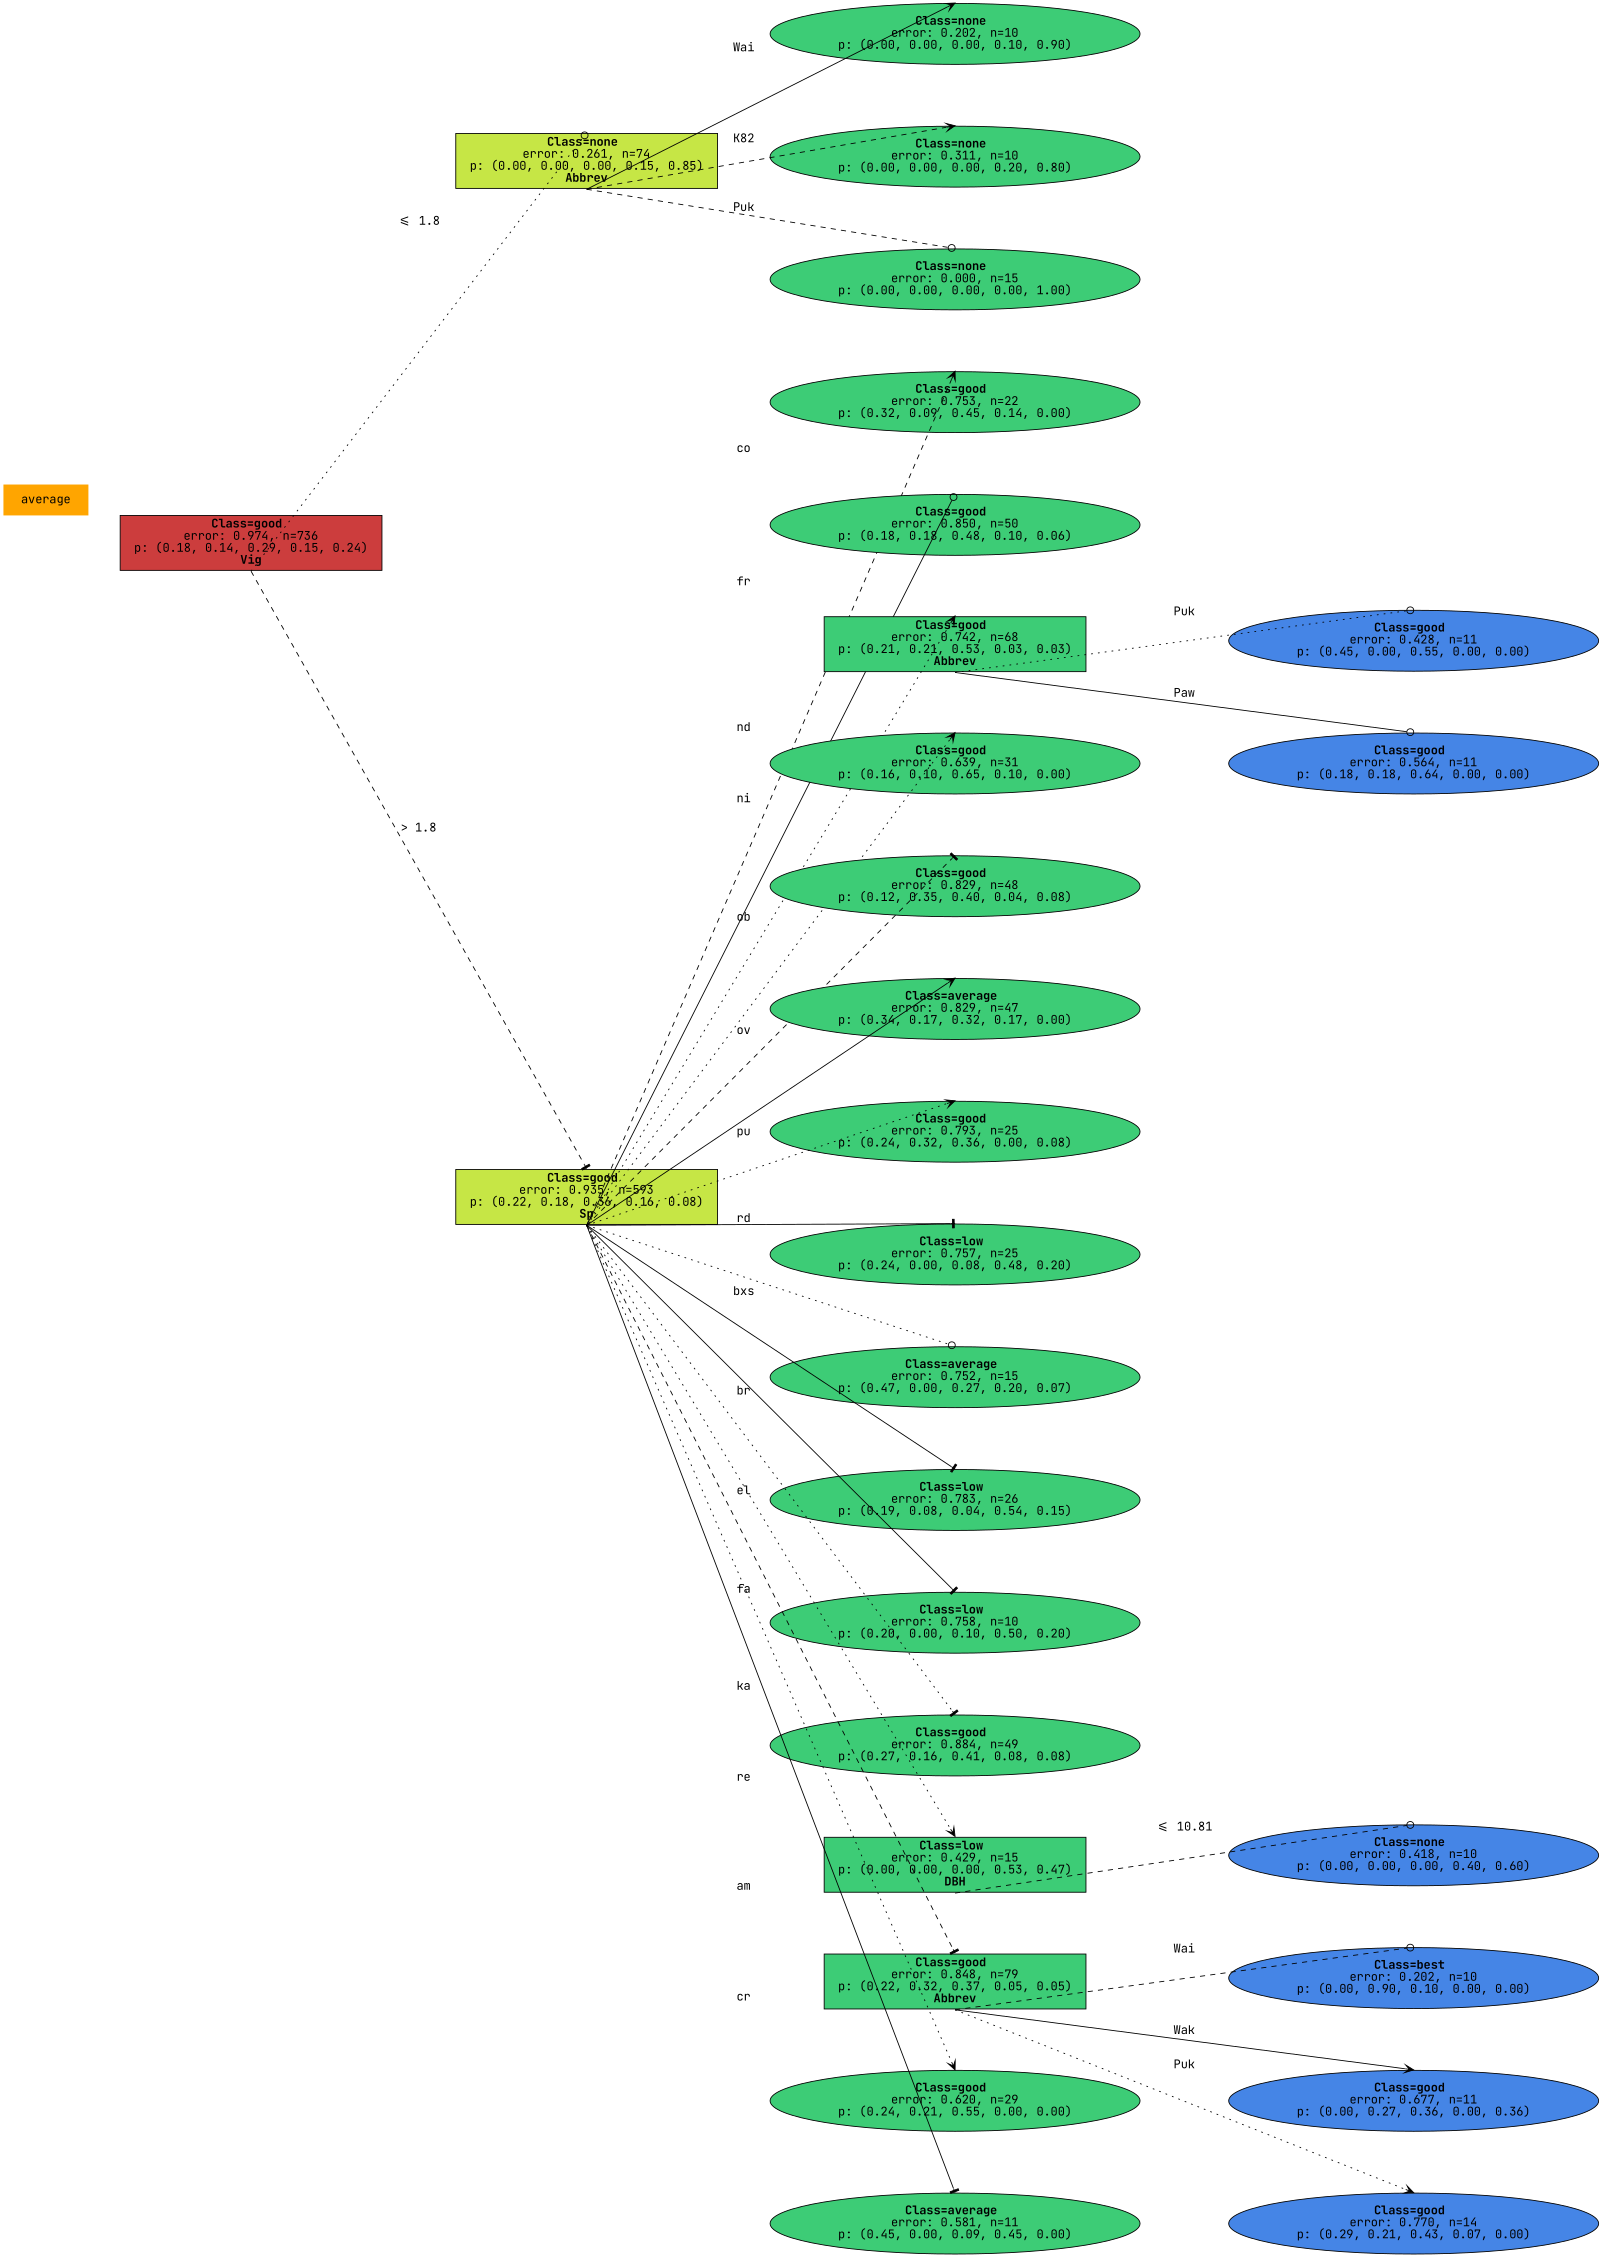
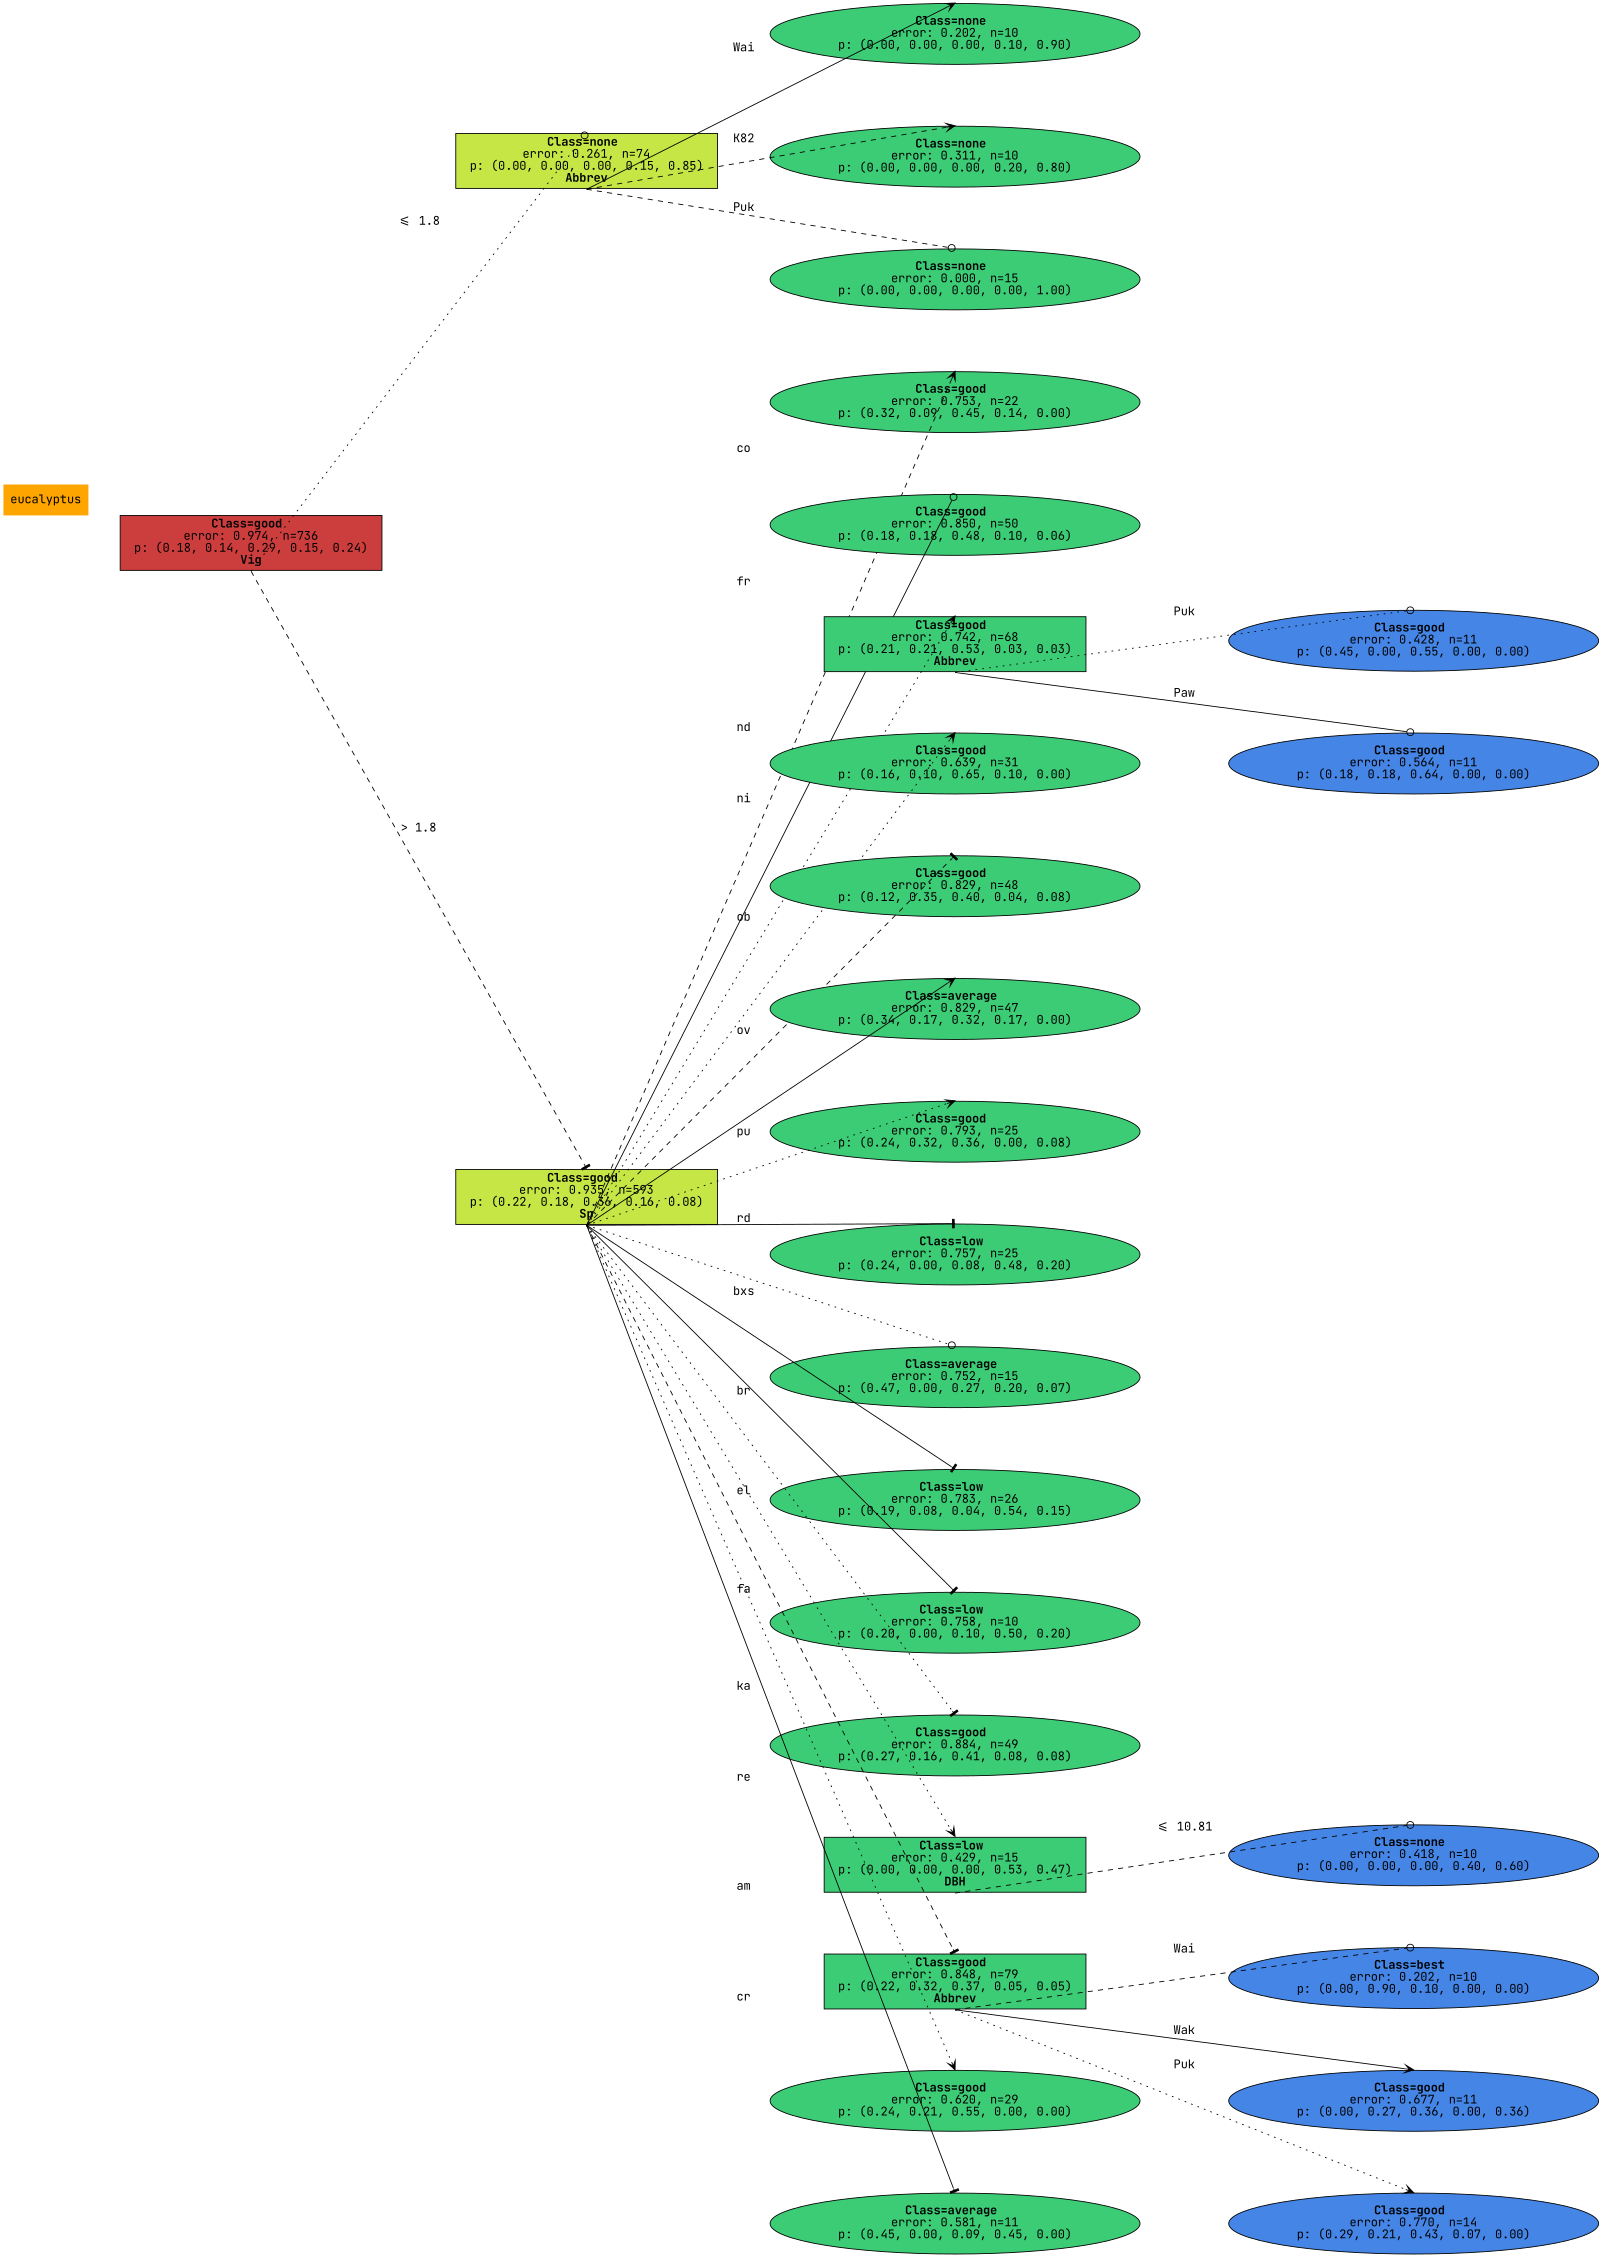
(46, 500) -> (46, 500)
